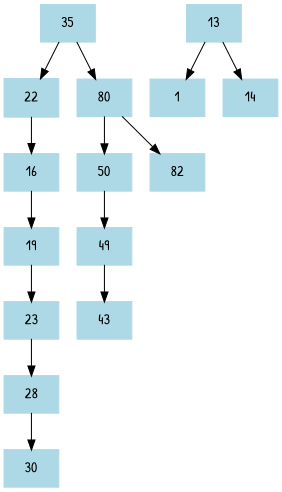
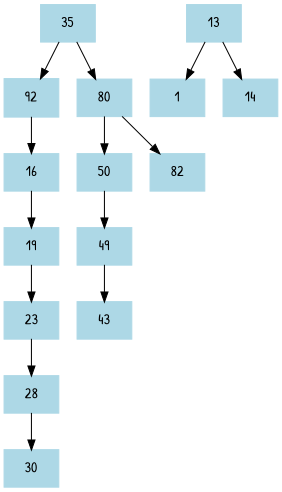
(31, 98) -> (31, 98)
